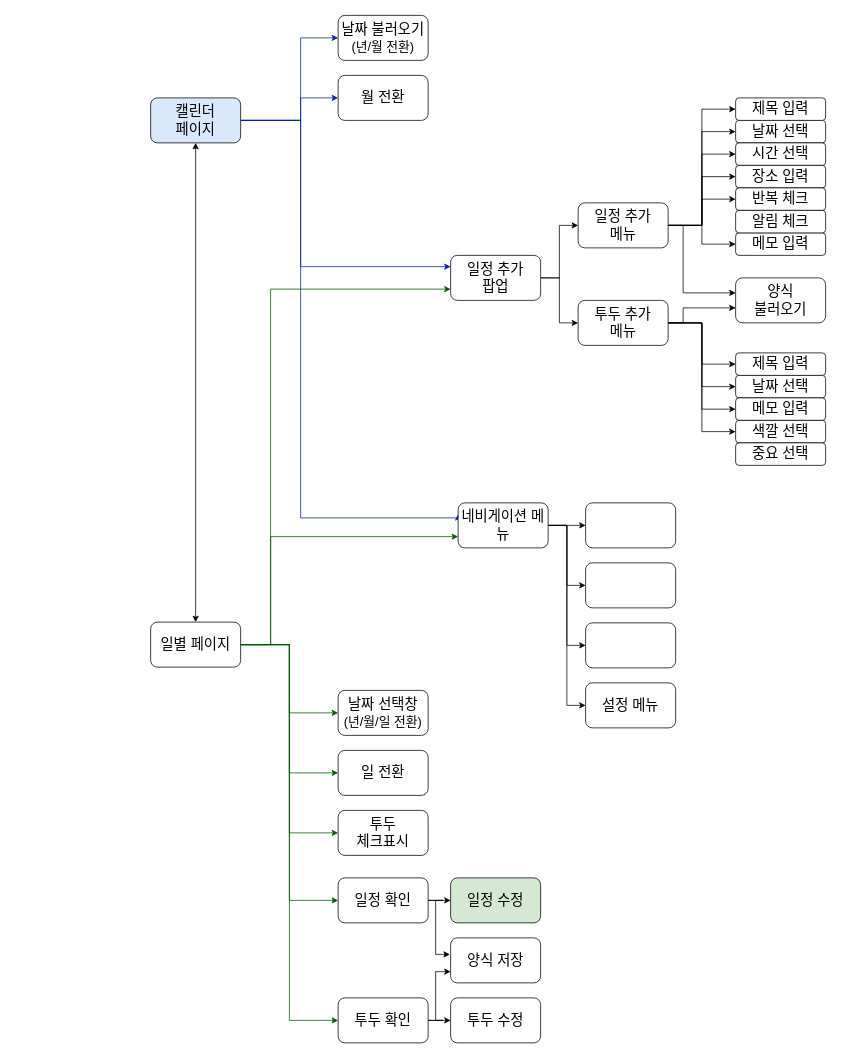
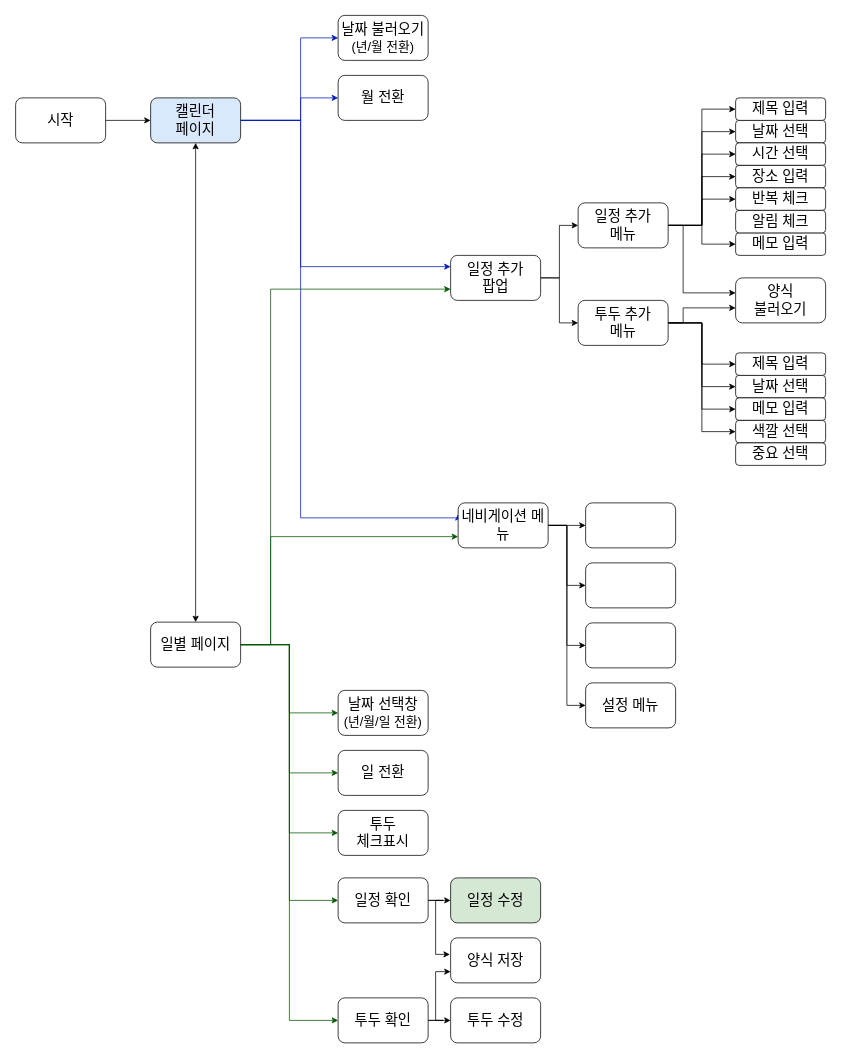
none -> (60, 120)
none -> (125, 120)
